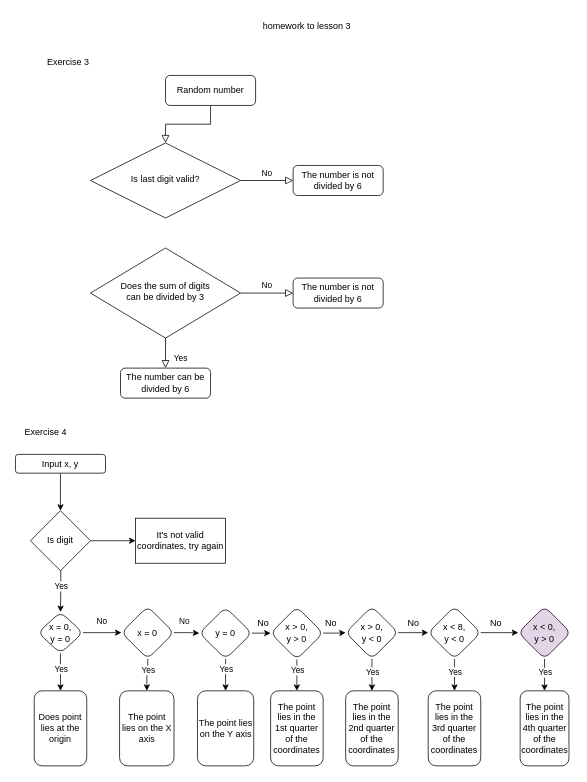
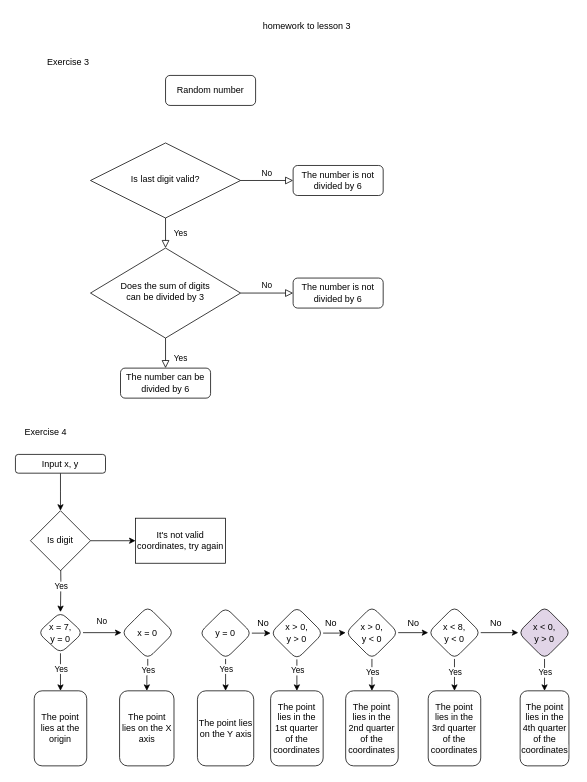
(191, 124) -> none
none -> (165, 229)
(184, 632) -> none
(60, 633) -> (60, 633)
(60, 728) -> (60, 728)
